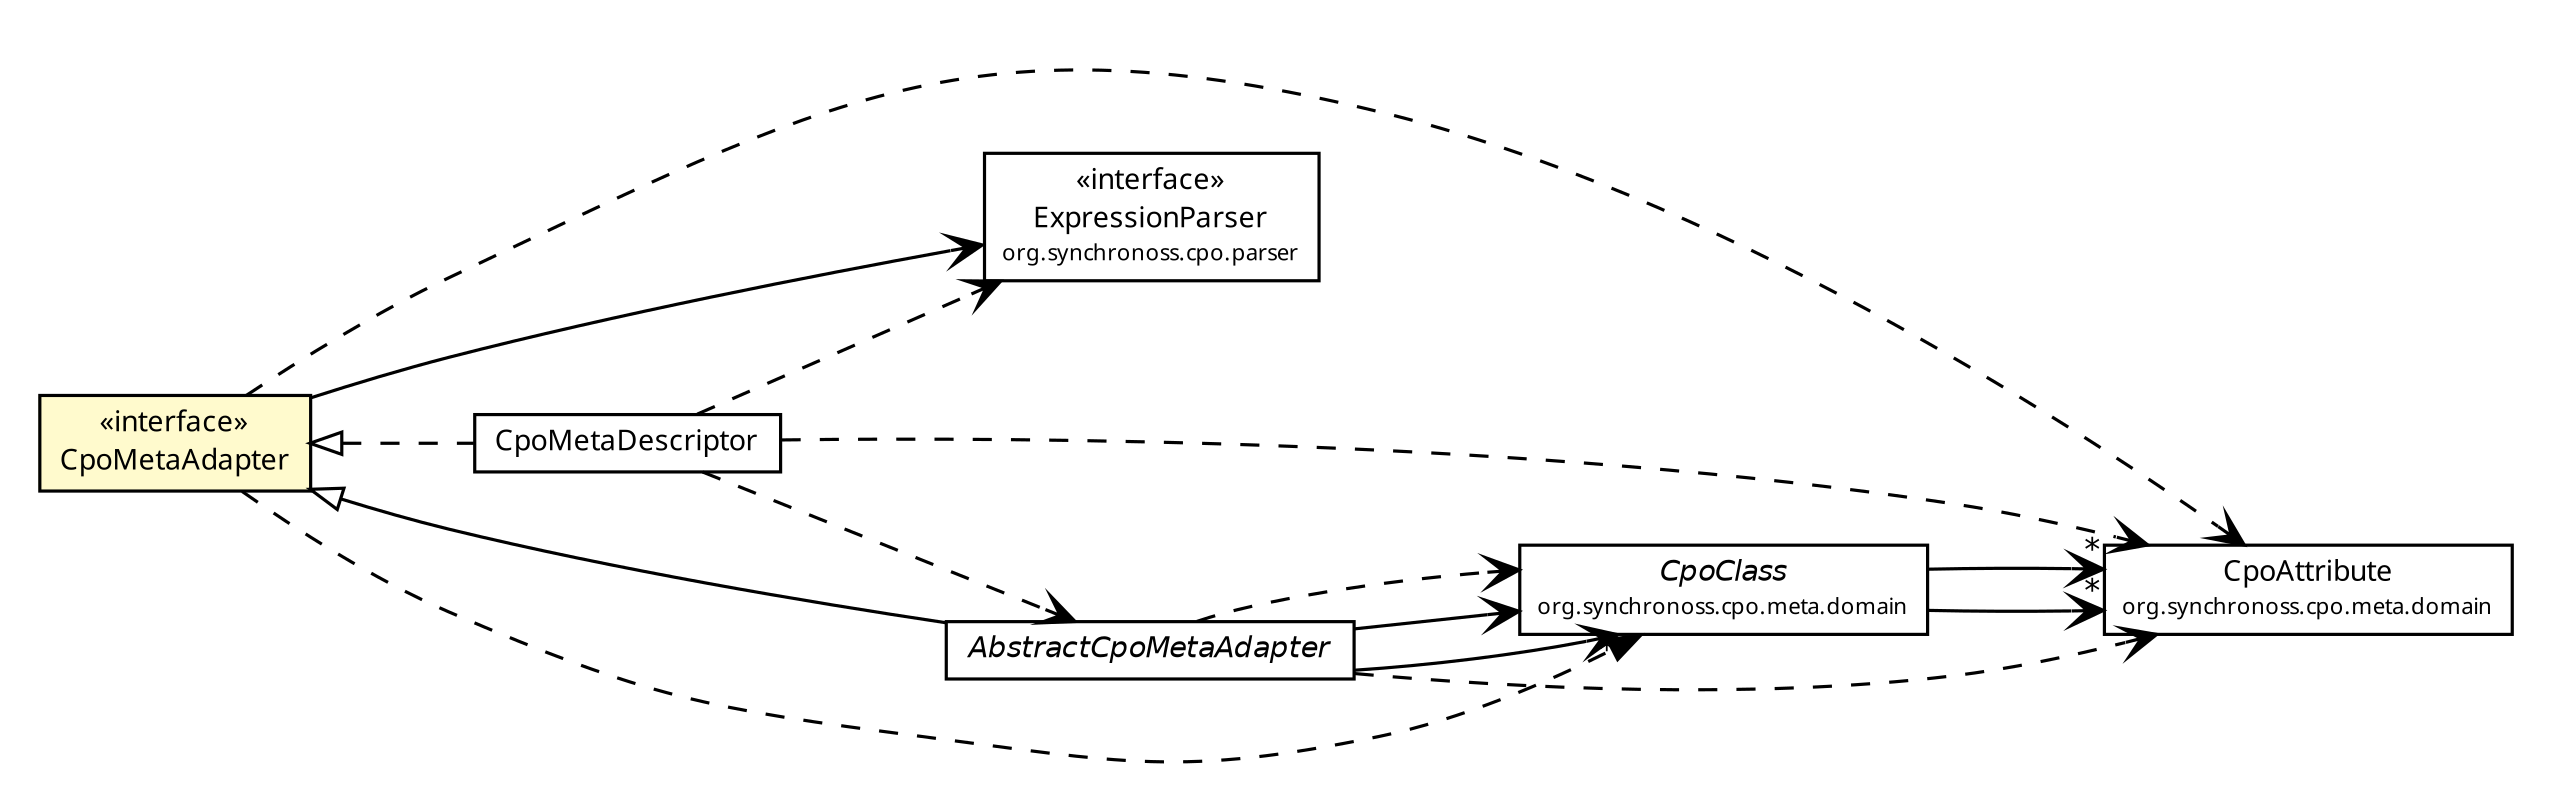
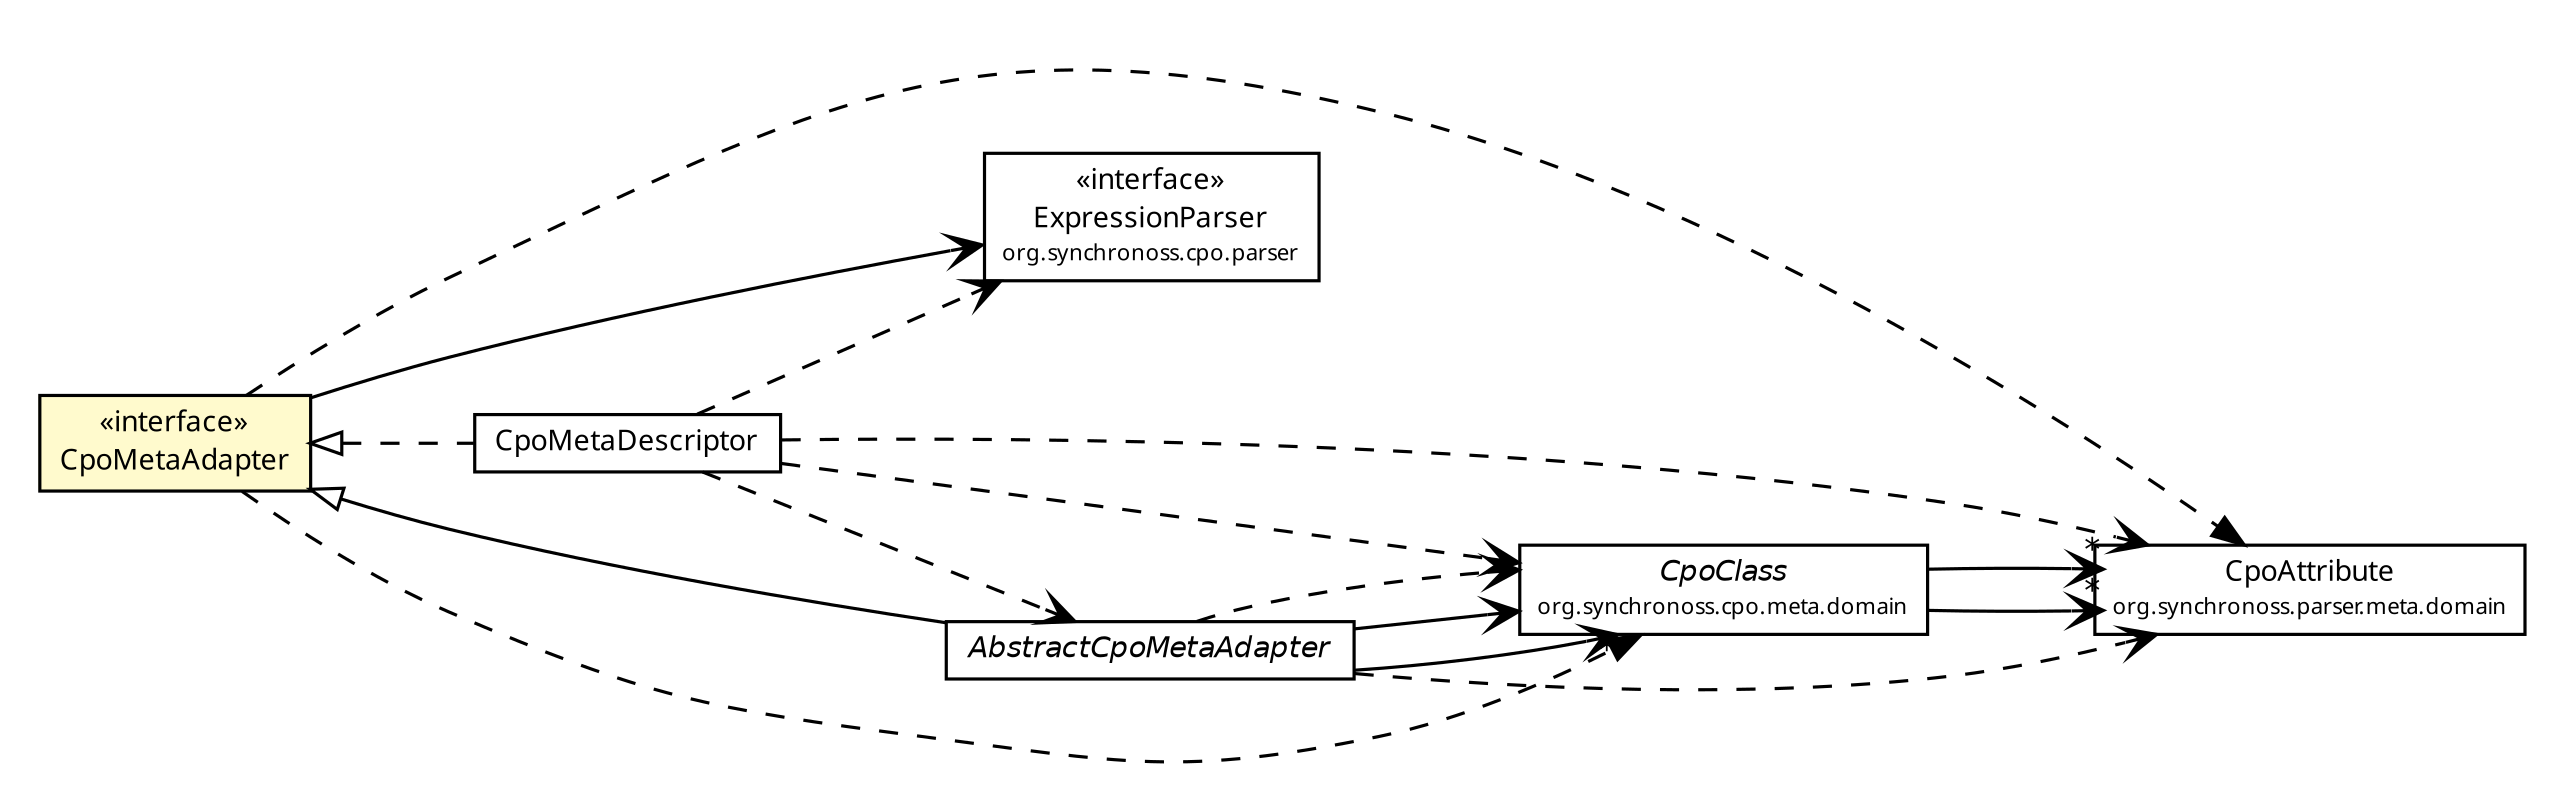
(1248, 85) -> (1248, 85)
none -> (1134, 511)
(2308, 607) -> (2310, 607)
